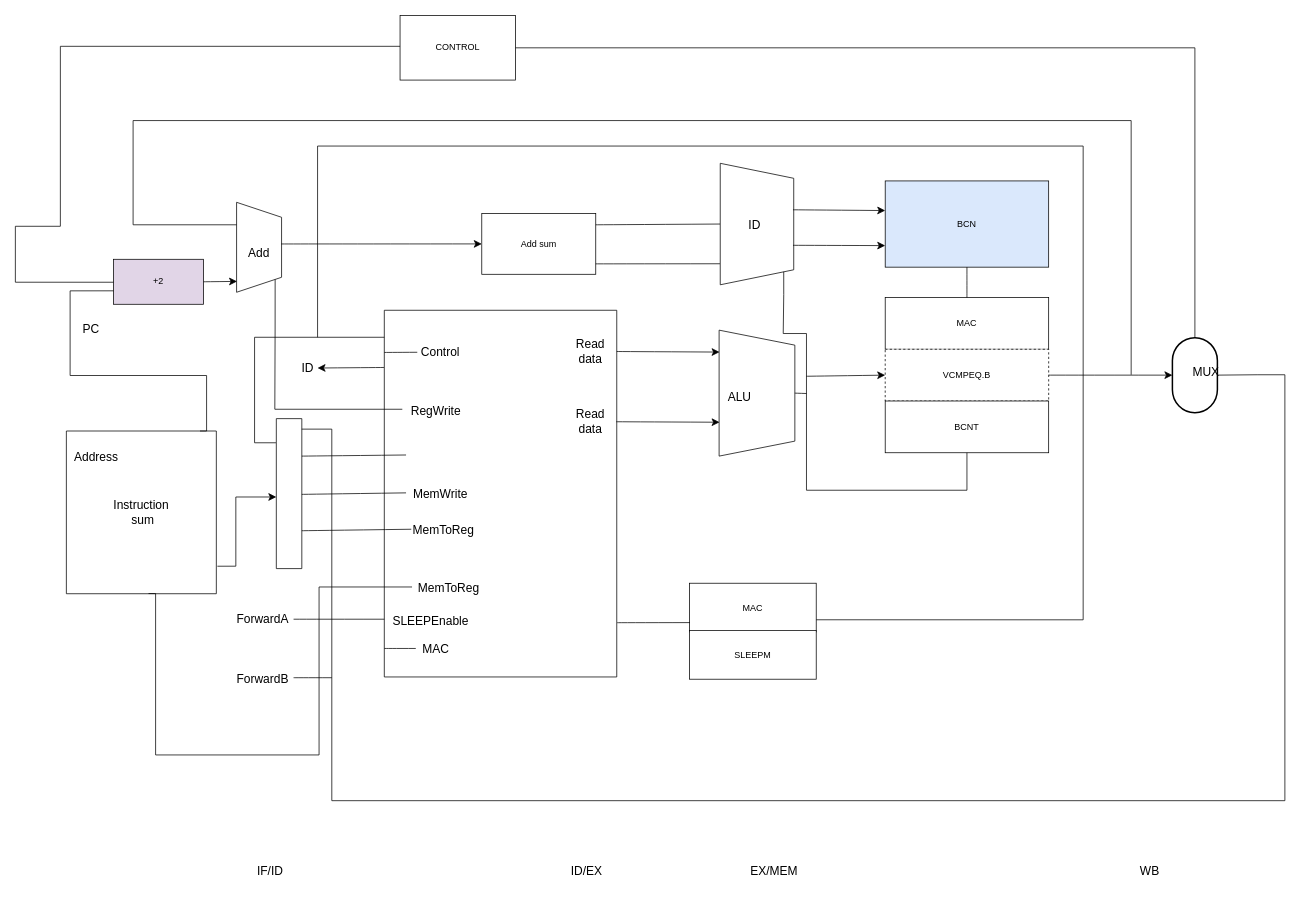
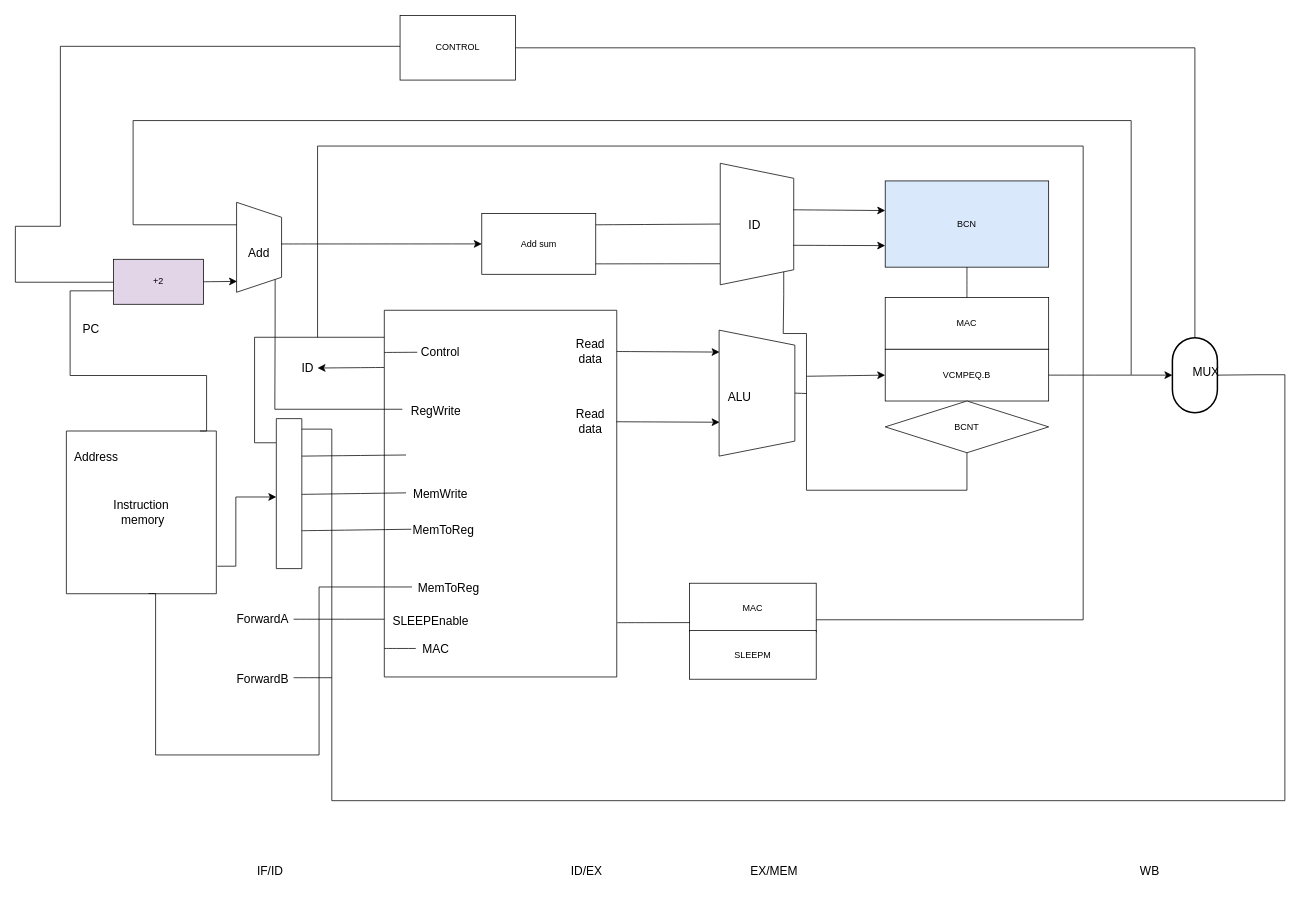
(967, 375) -> (967, 375)
(967, 427) -> (967, 427)
(141, 513) -> (141, 513)
